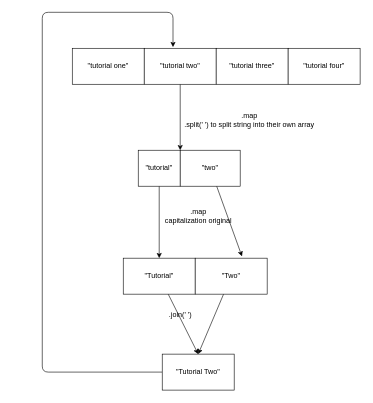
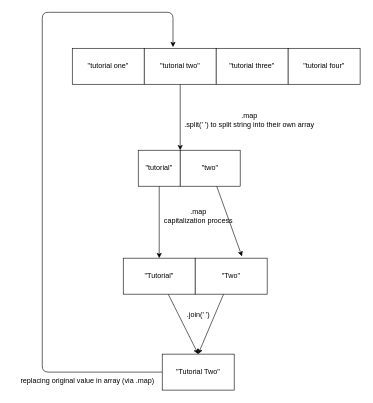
(199, 216) -> (199, 216)
(180, 315) -> (198, 315)
none -> (87, 381)
